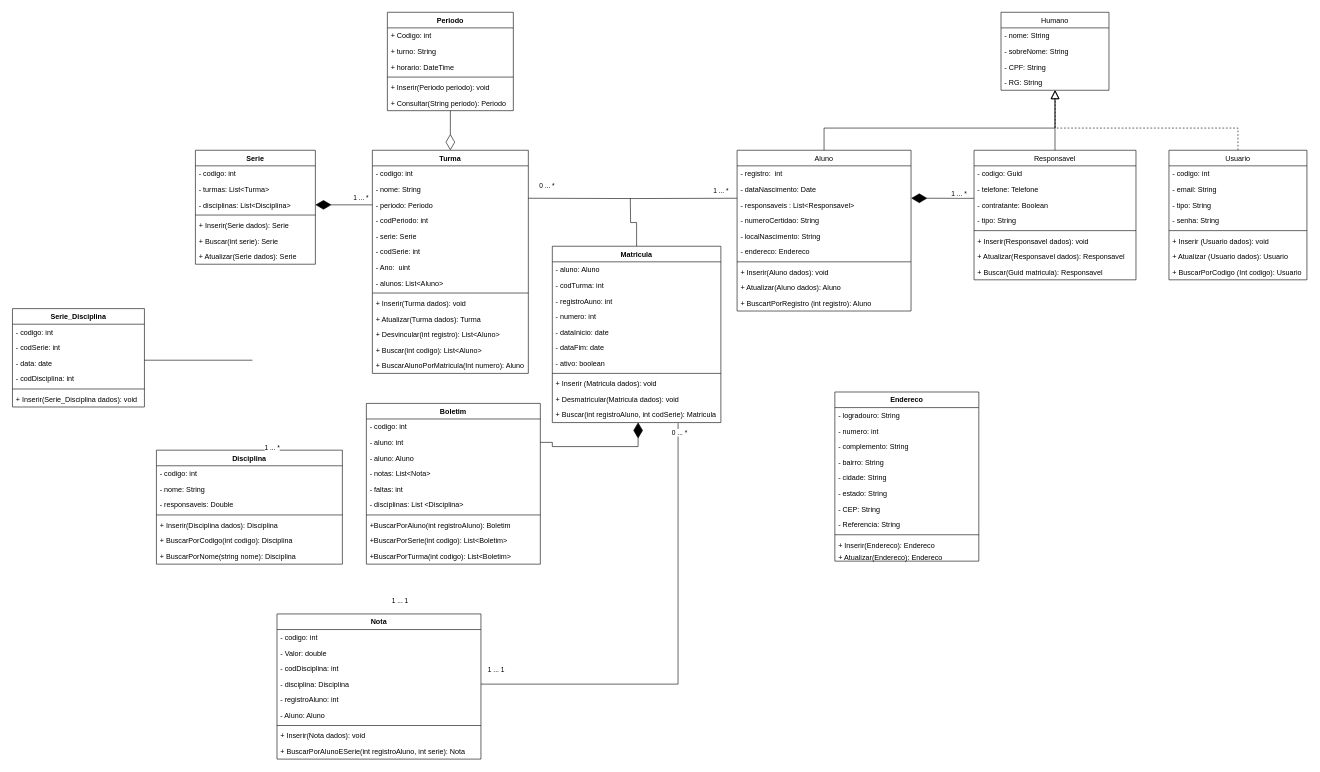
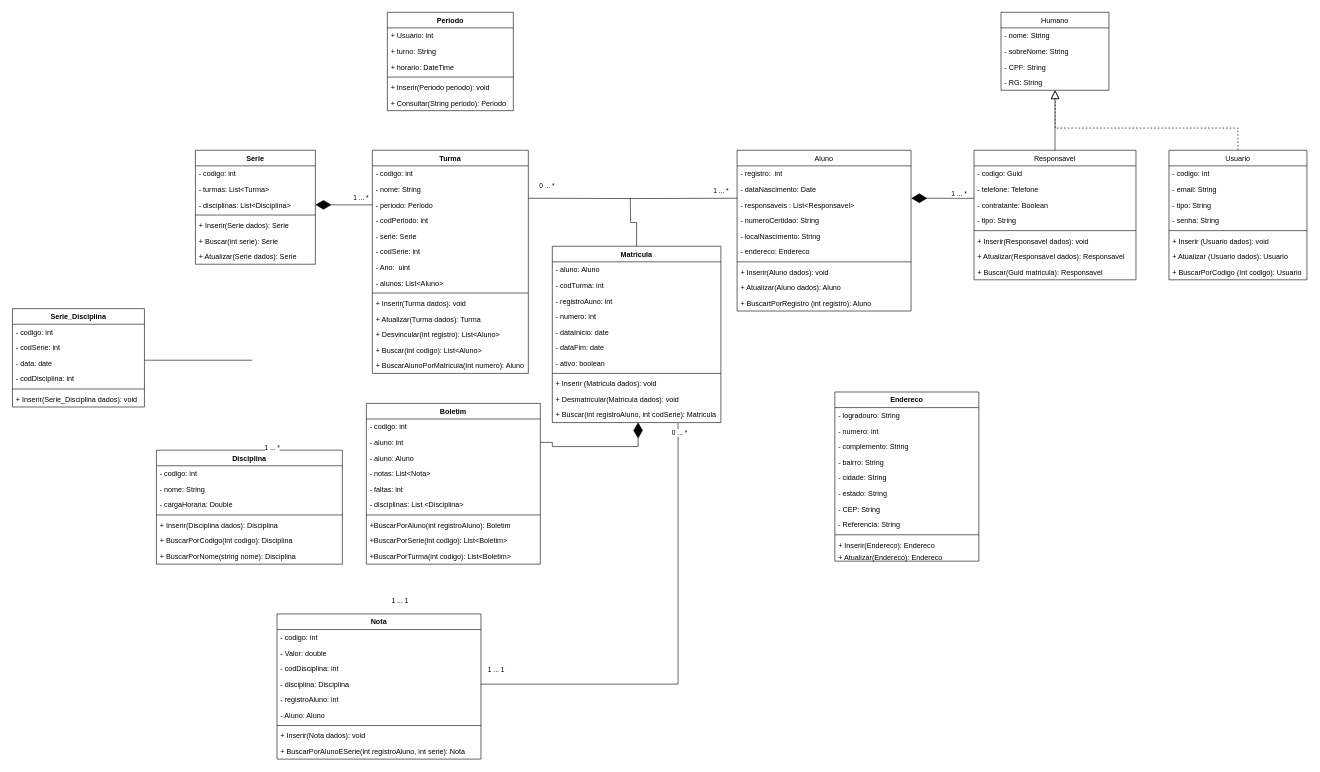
(412, 36) -> (414, 36)
(450, 123) -> none
(928, 128) -> none
(199, 505) -> (199, 505)
